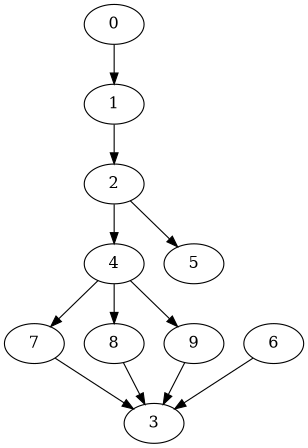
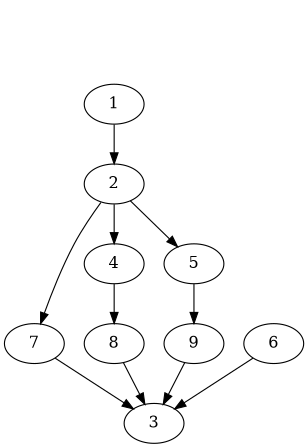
(114, 24) -> none
(78, 300) -> (68, 256)
(150, 300) -> (194, 298)
